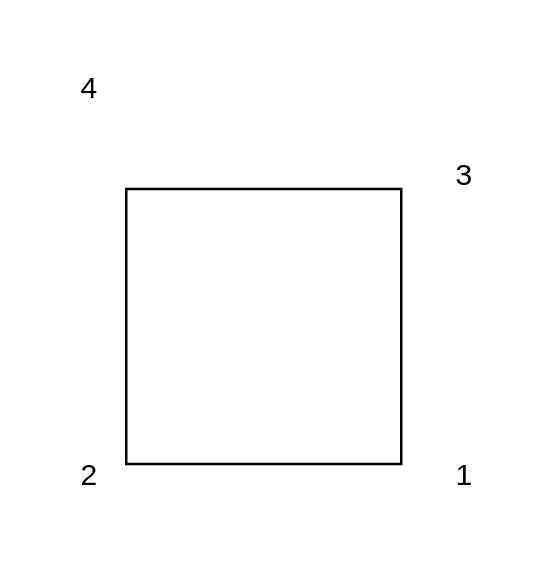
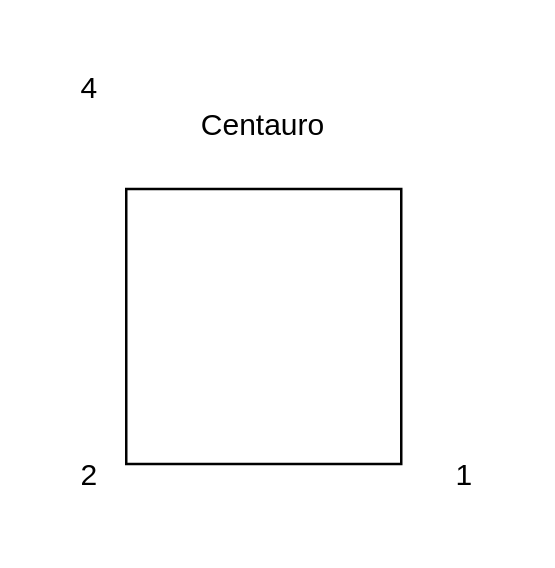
none -> (264, 126)
(464, 176) -> none
